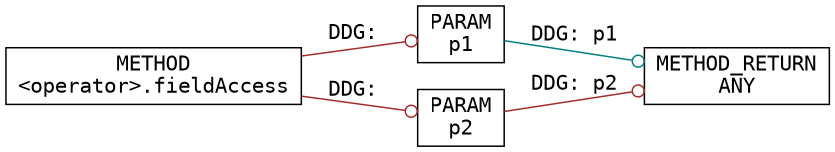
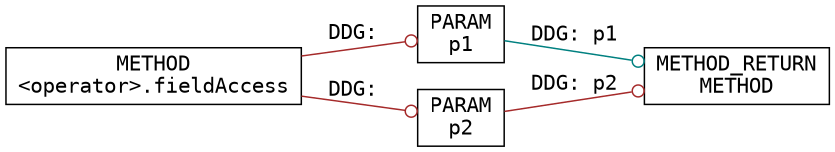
(737, 87) -> (737, 87)
